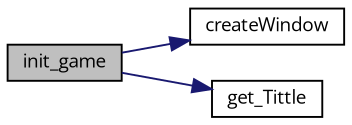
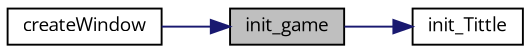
(146, 48) -> (186, 27)
(267, 99) -> (468, 27)
